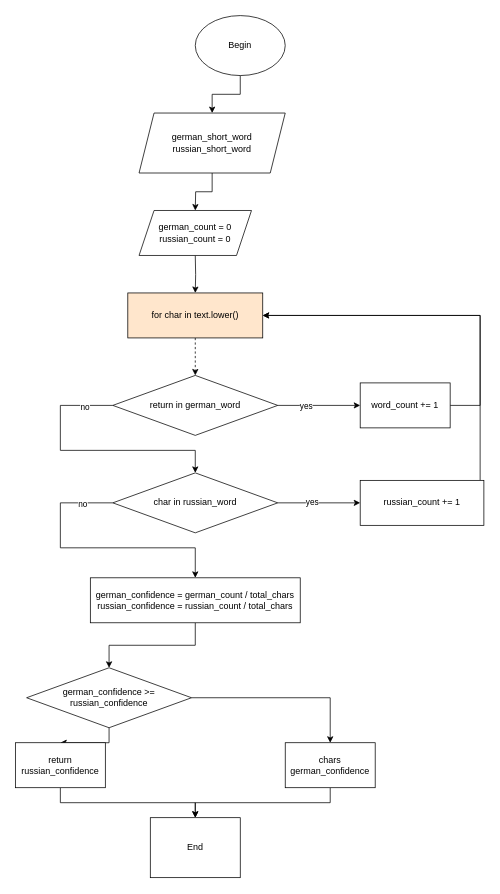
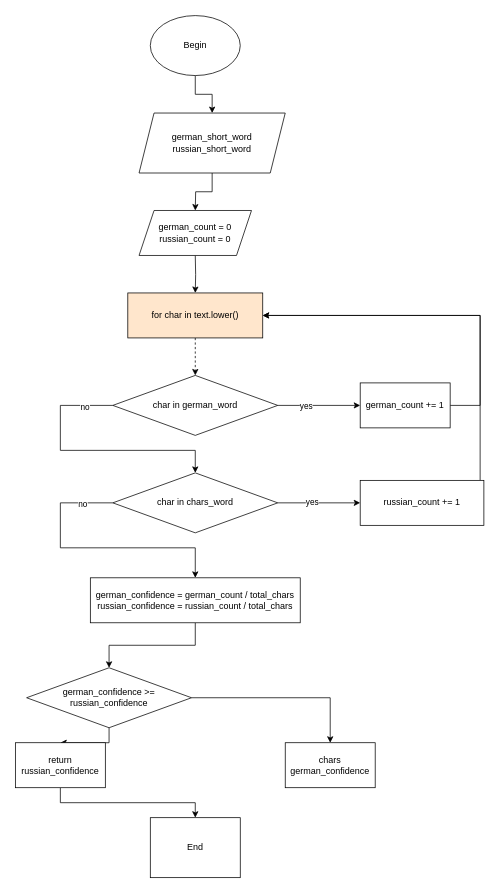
(240, 45) -> (195, 45)
(195, 405) -> (195, 405)
(405, 405) -> (405, 405)
(195, 503) -> (195, 503)
(271, 803) -> none
